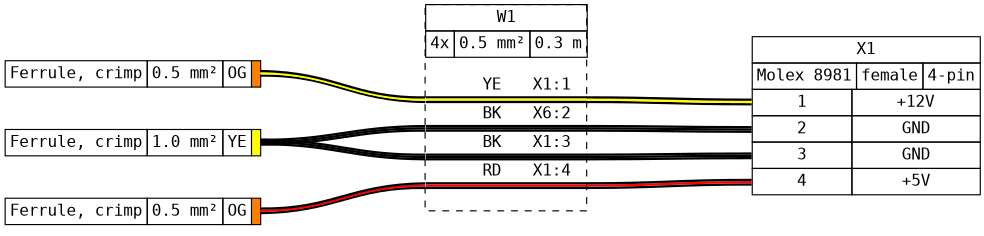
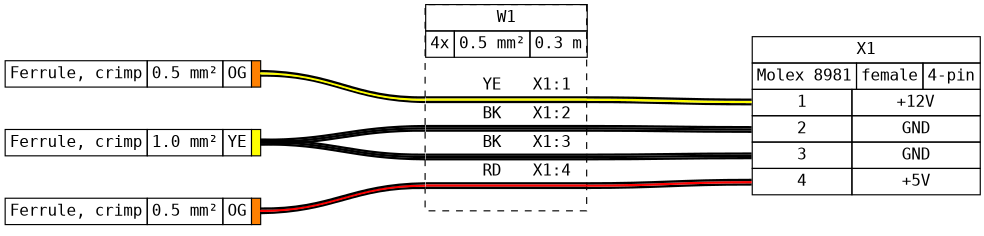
(552, 113) -> (552, 113)
